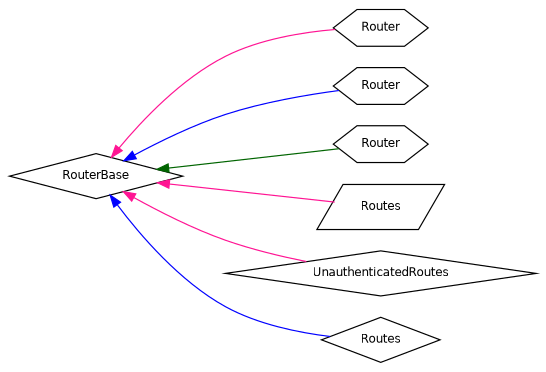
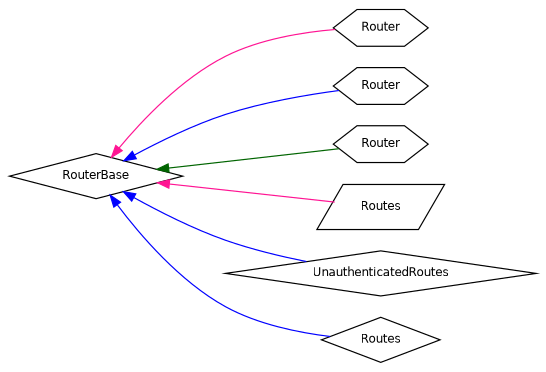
(217, 237) -> (217, 237)
